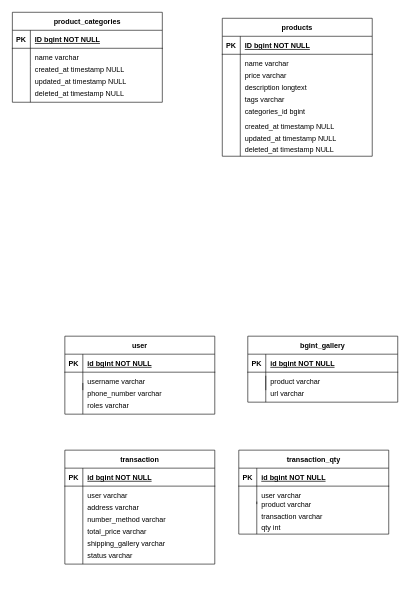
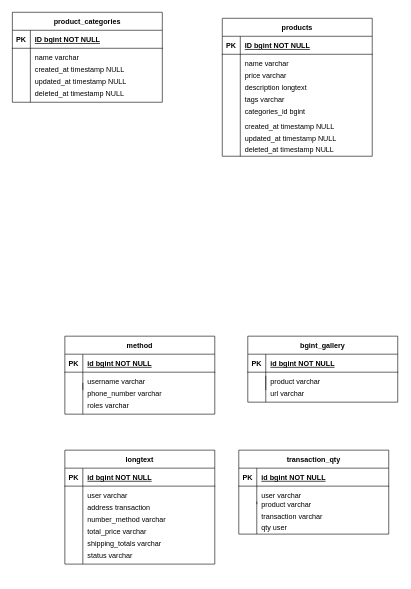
(140, 346) -> (140, 346)
(140, 460) -> (140, 460)
(117, 508) -> (124, 508)
(274, 528) -> (276, 528)
(131, 544) -> (130, 544)
